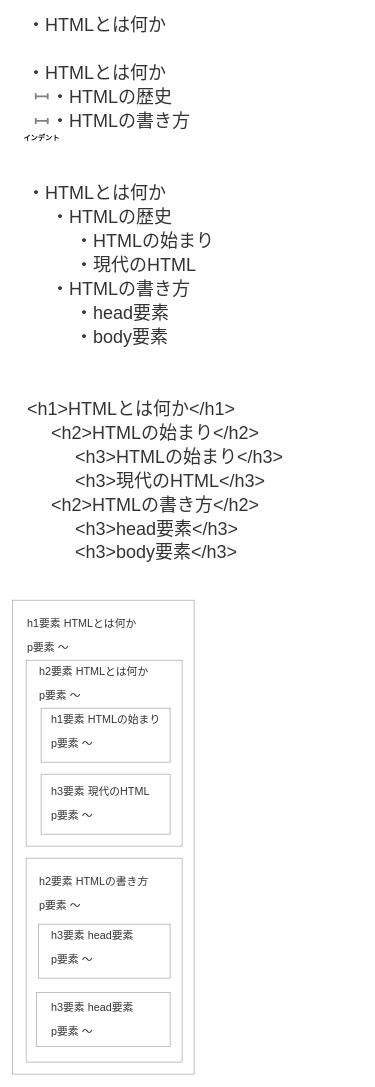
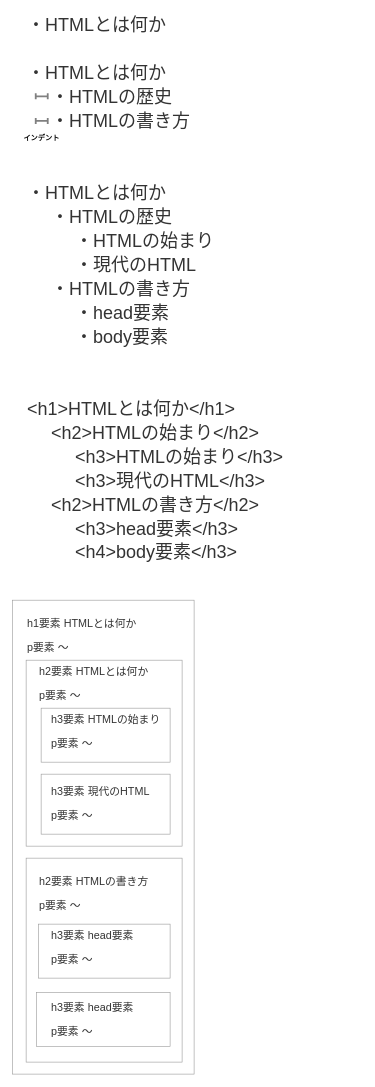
(159, 552) -> (159, 552)
(103, 720) -> (103, 720)
